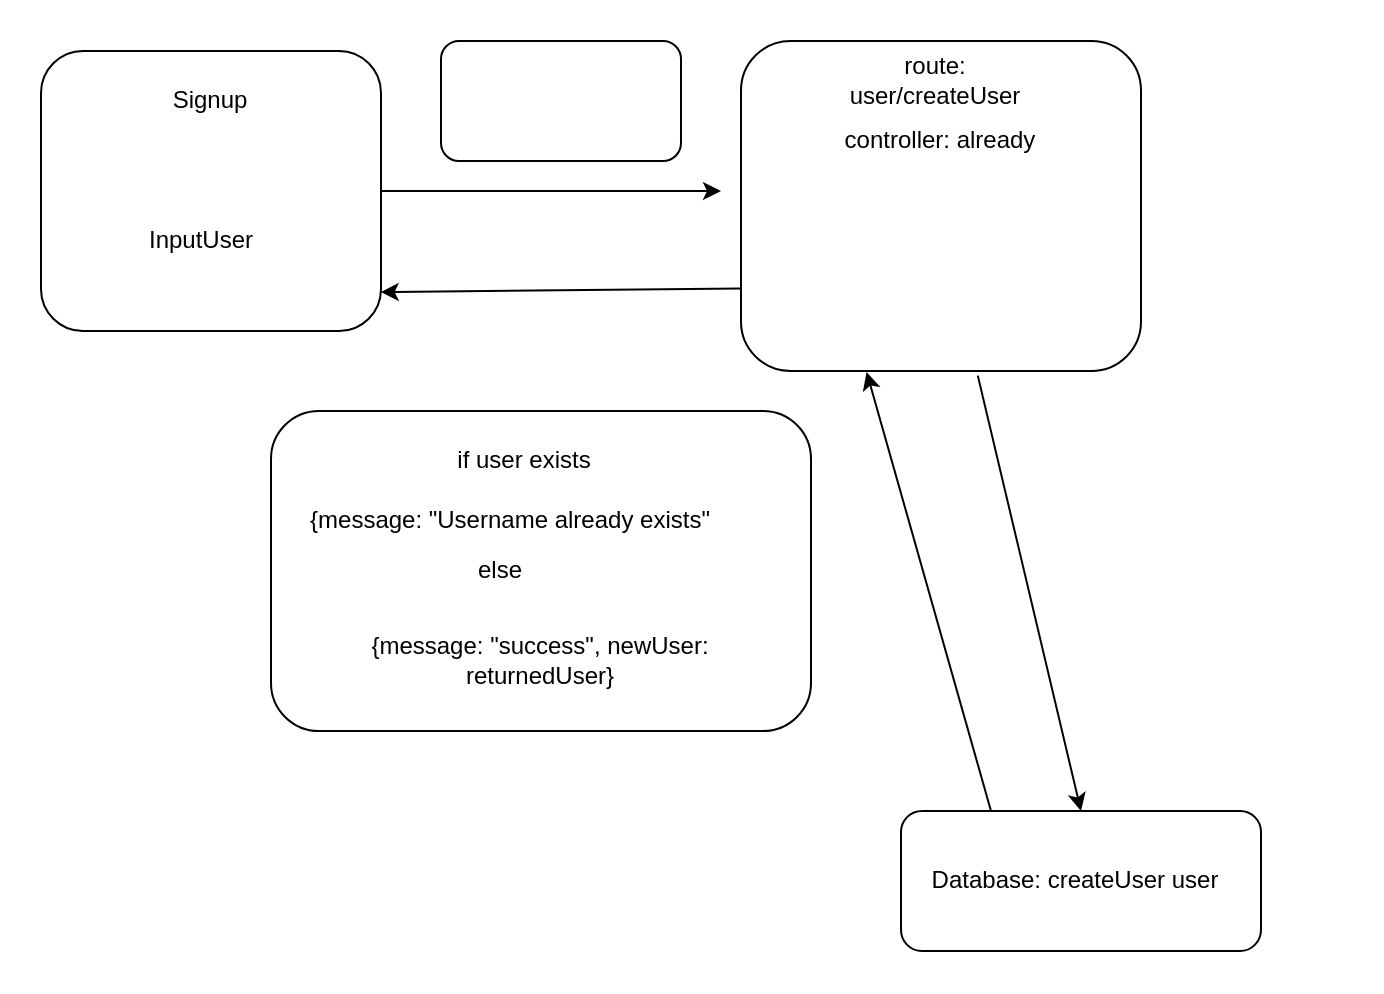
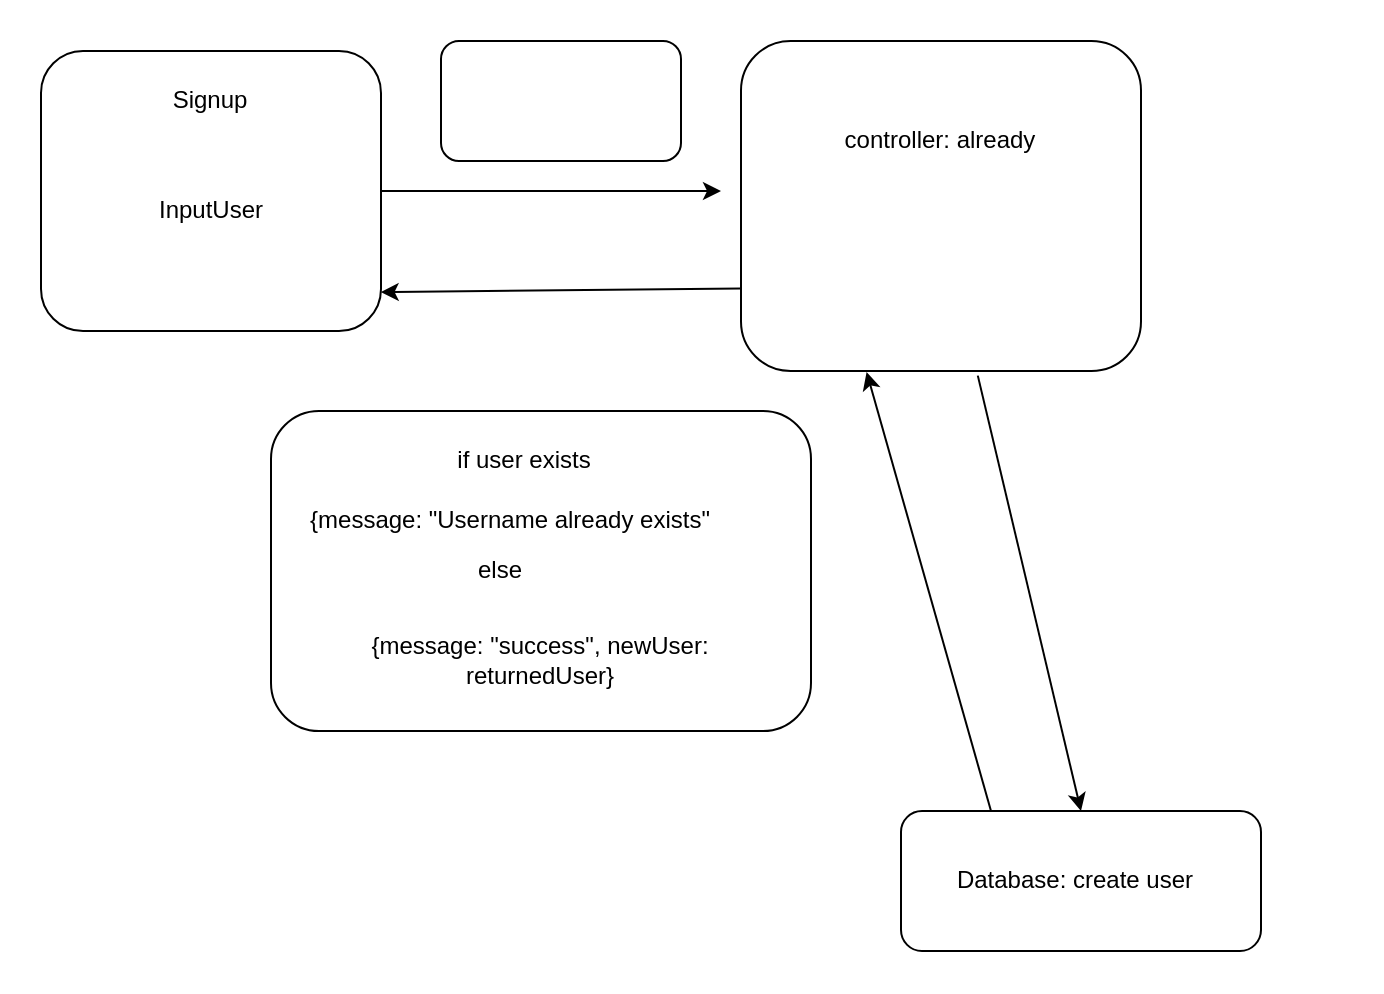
(936, 81) -> none
(201, 241) -> (211, 211)
(1076, 881) -> (1076, 881)
